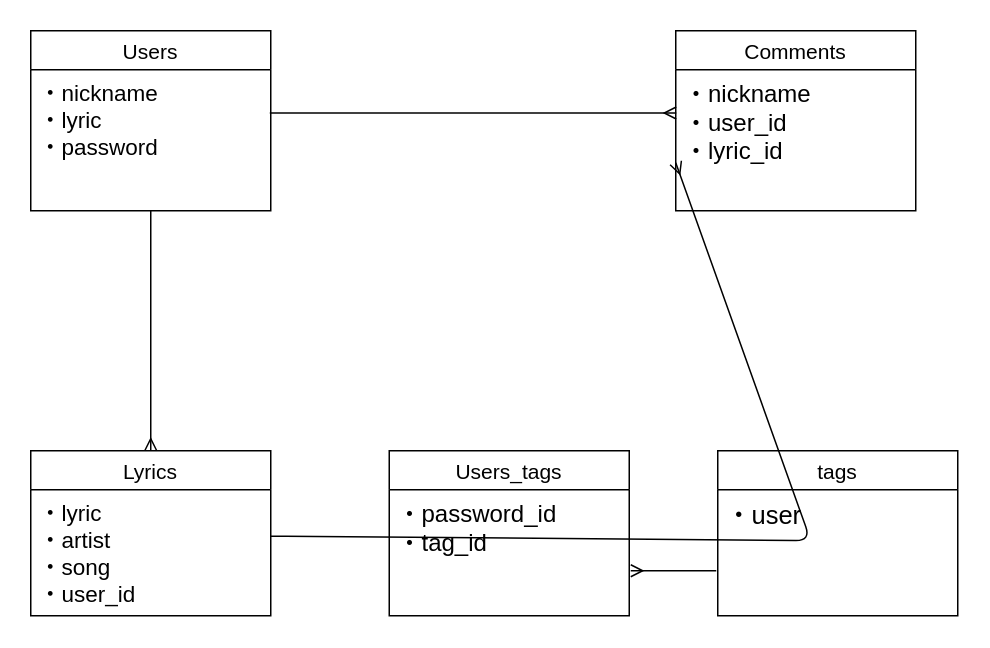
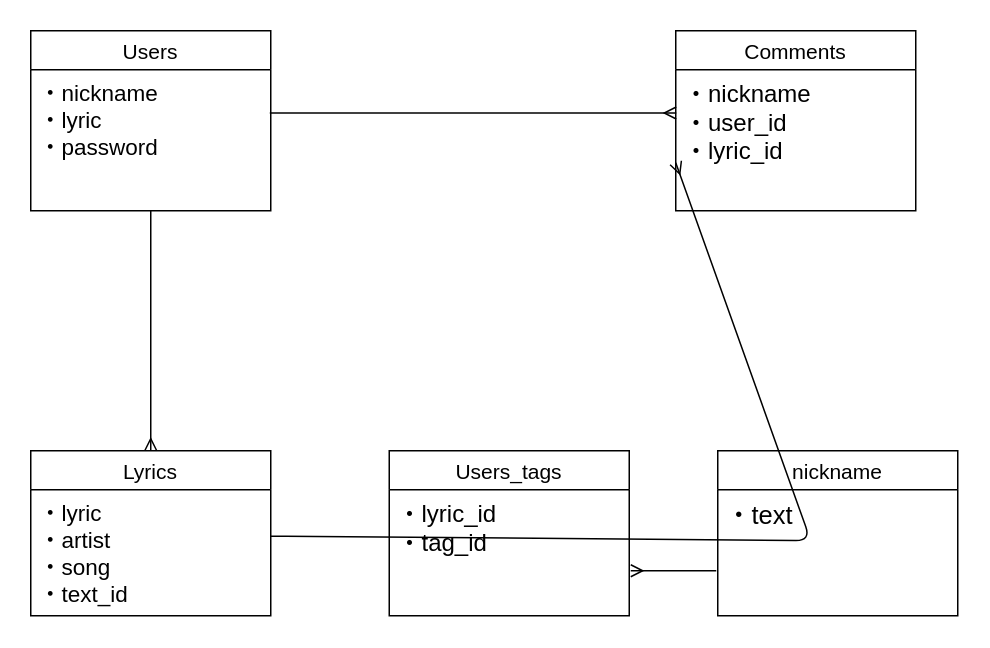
(837, 472) -> (837, 472)
(76, 513) -> (76, 513)
(480, 514) -> (454, 514)
(767, 515) -> (767, 515)
